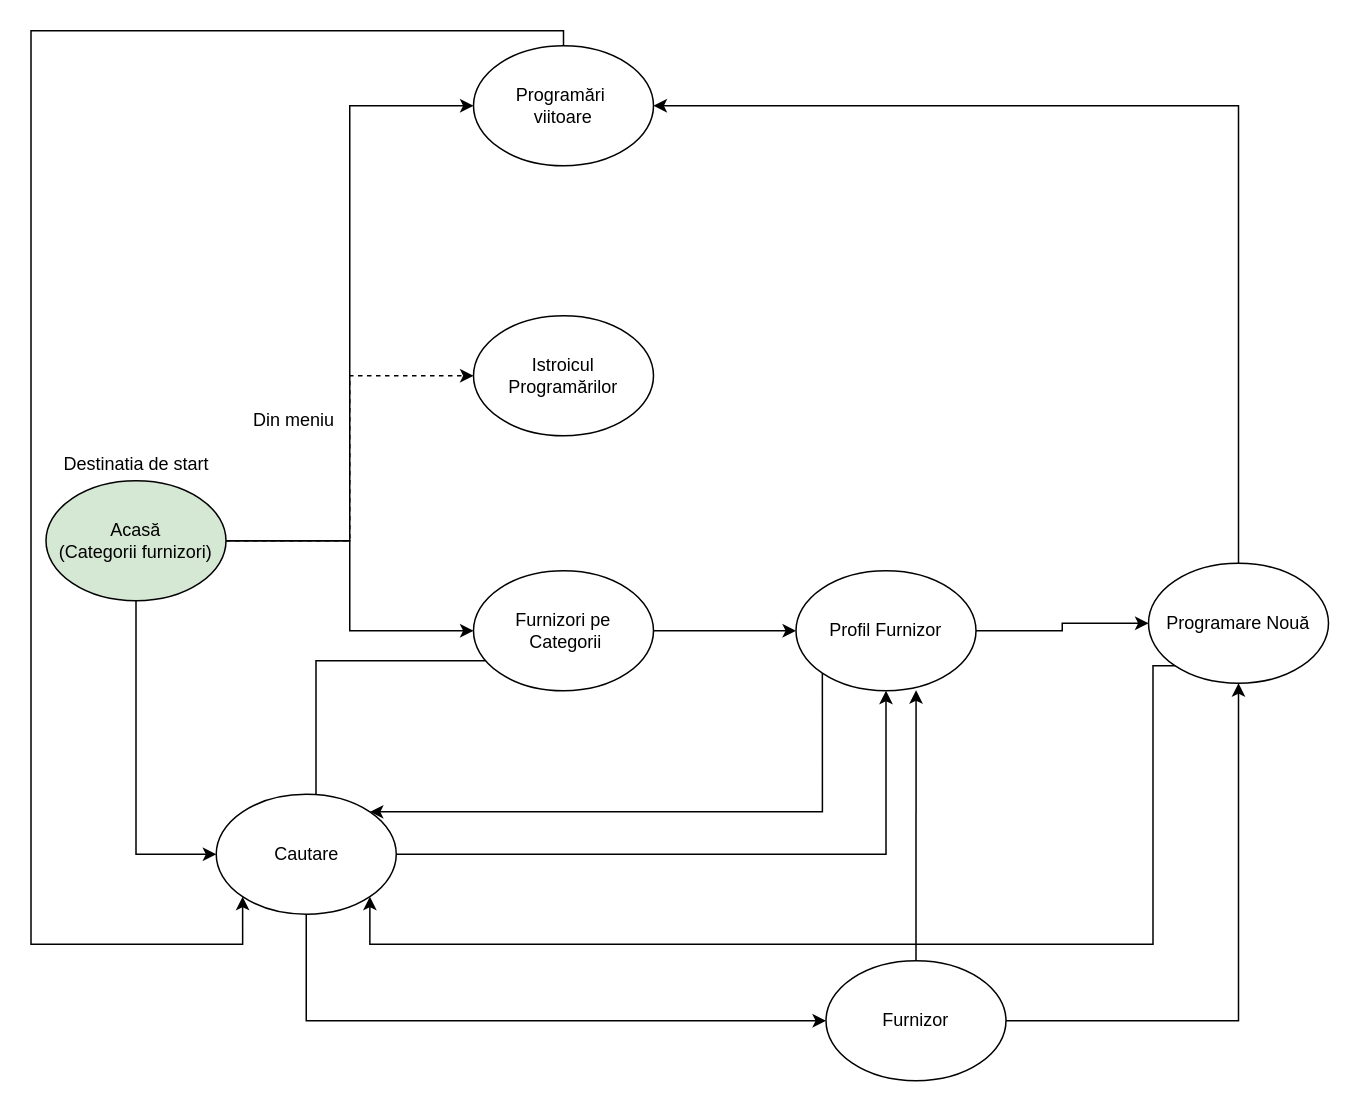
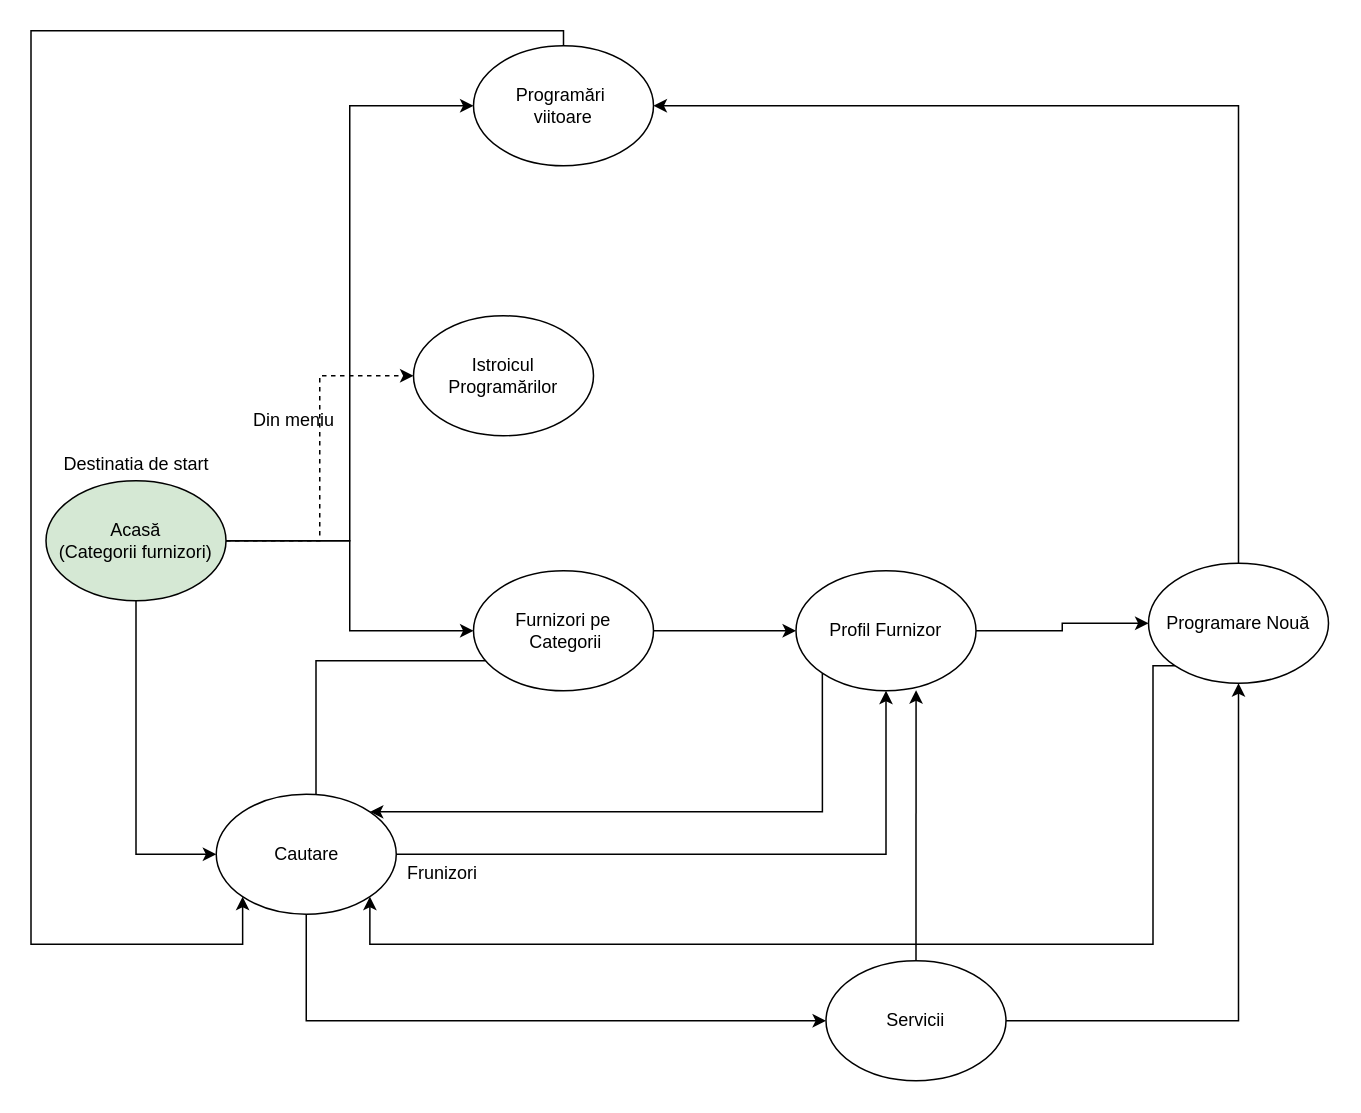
(563, 376) -> (503, 376)
none -> (441, 874)
(916, 1021) -> (916, 1021)
